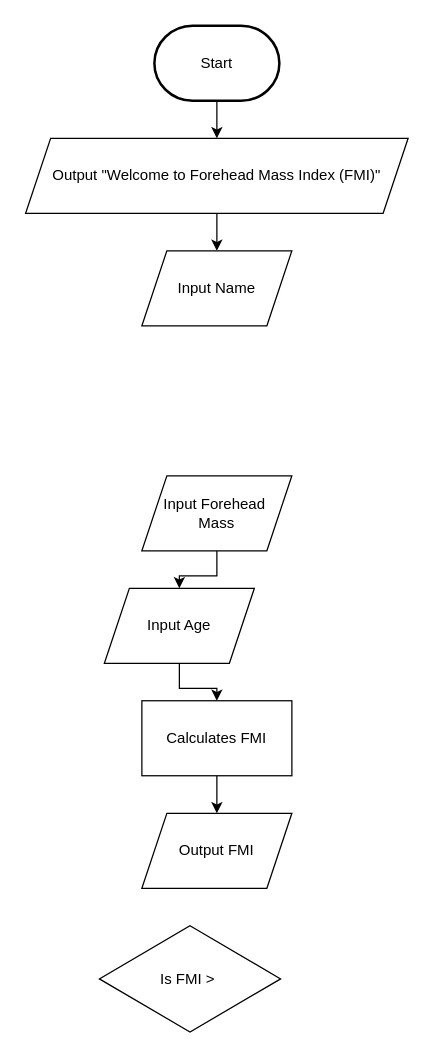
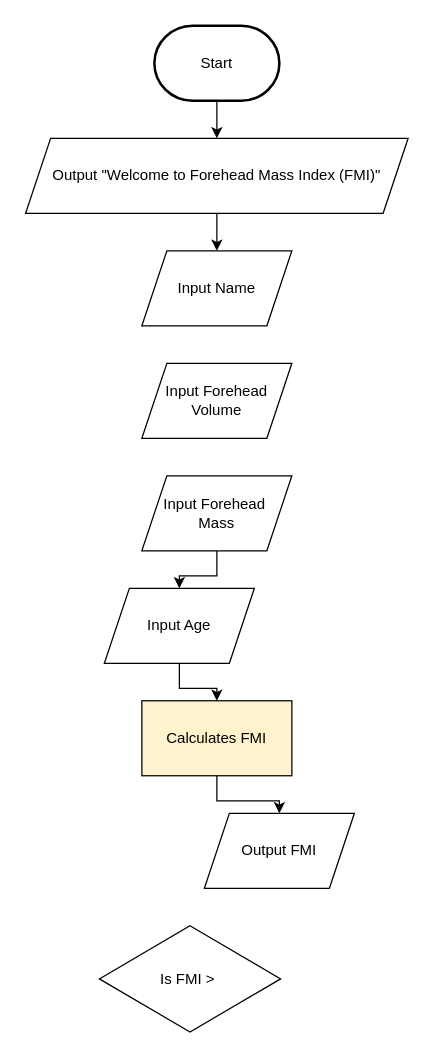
none -> (217, 401)
(217, 738) -> (217, 738)
(217, 851) -> (279, 851)
